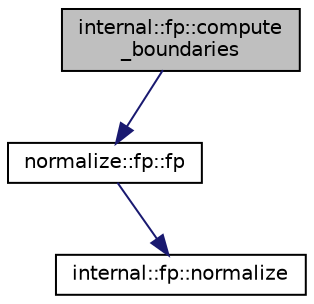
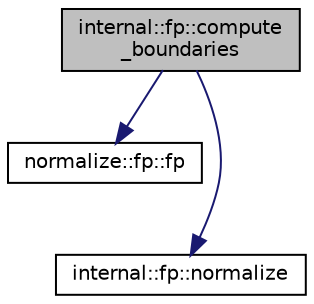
(137, 211) -> (221, 154)
